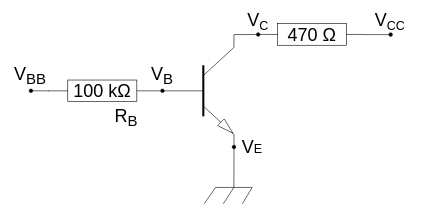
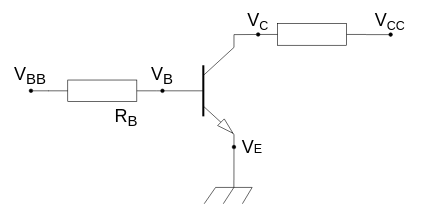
(312, 35) -> none
(102, 91) -> none
